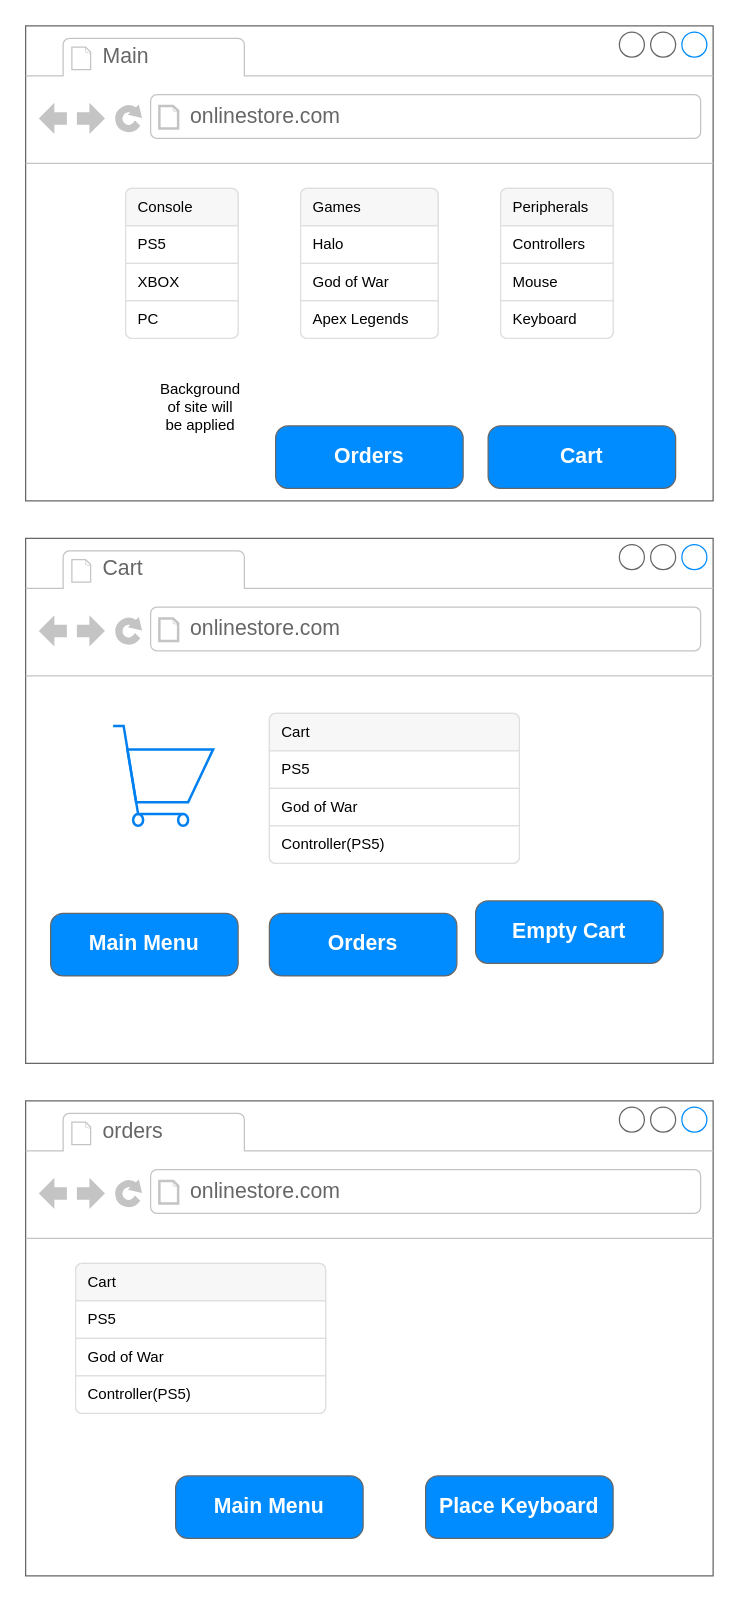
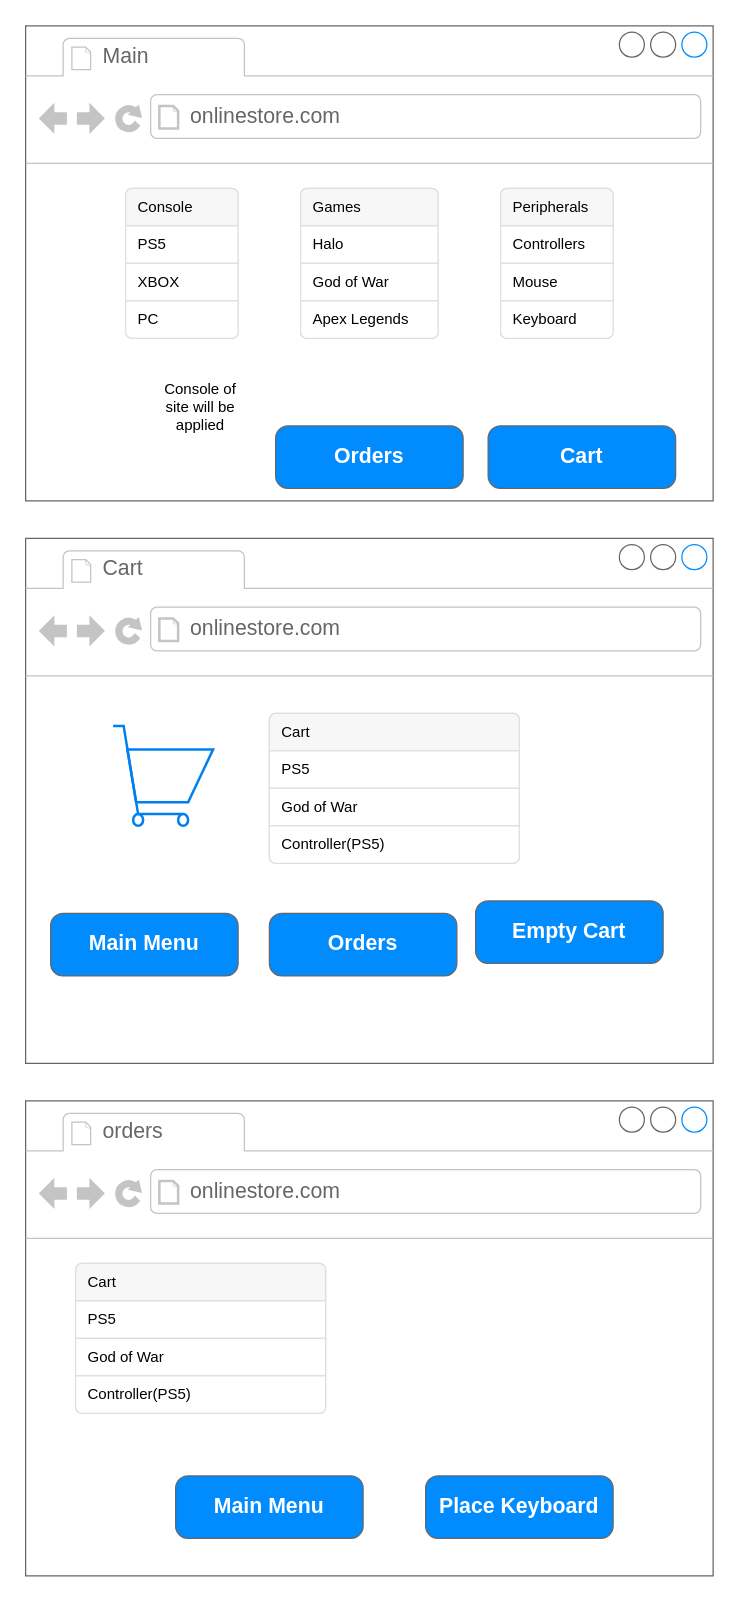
(201, 407) -> (201, 407)
